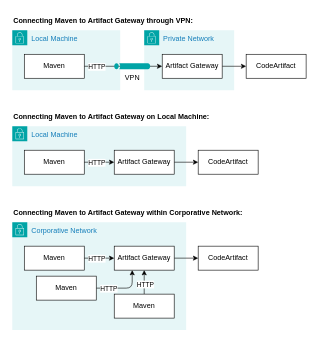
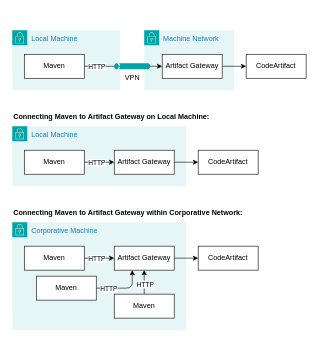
(141, 21) -> none
(192, 39) -> (192, 39)
(68, 231) -> (67, 231)
